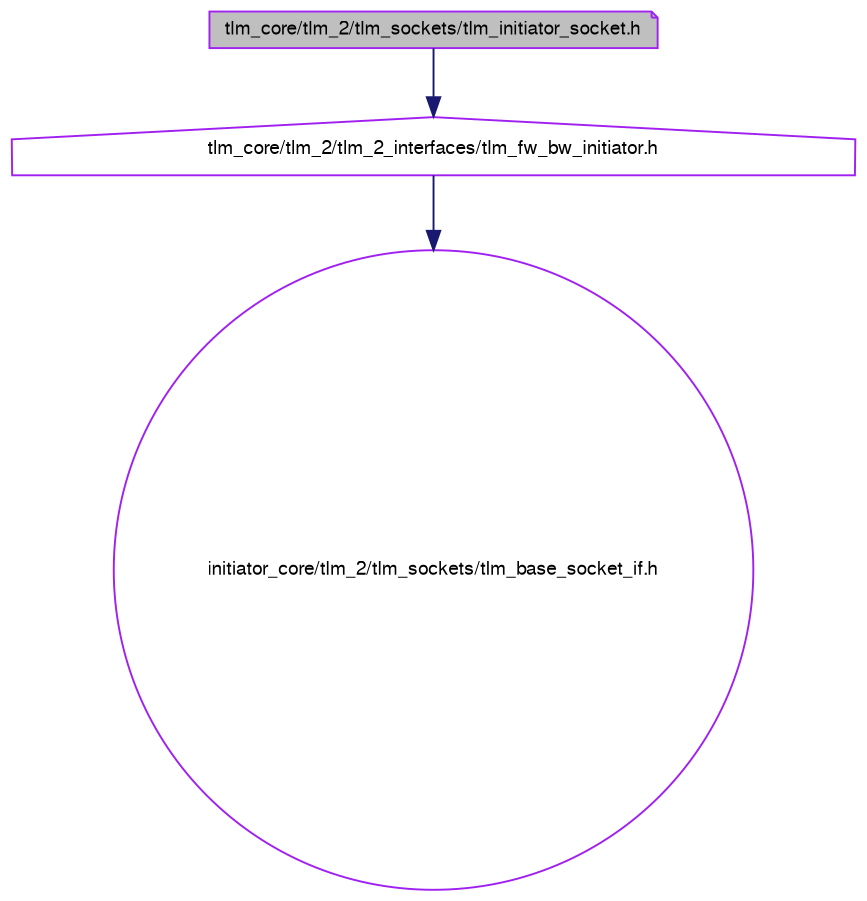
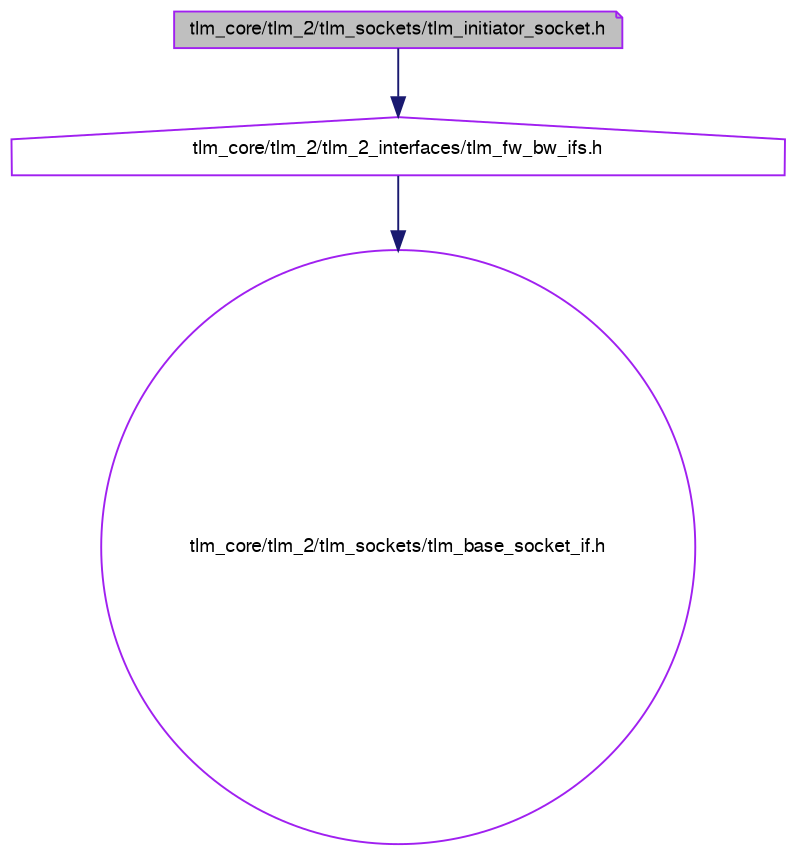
(434, 149) -> (398, 149)
(434, 570) -> (398, 547)
